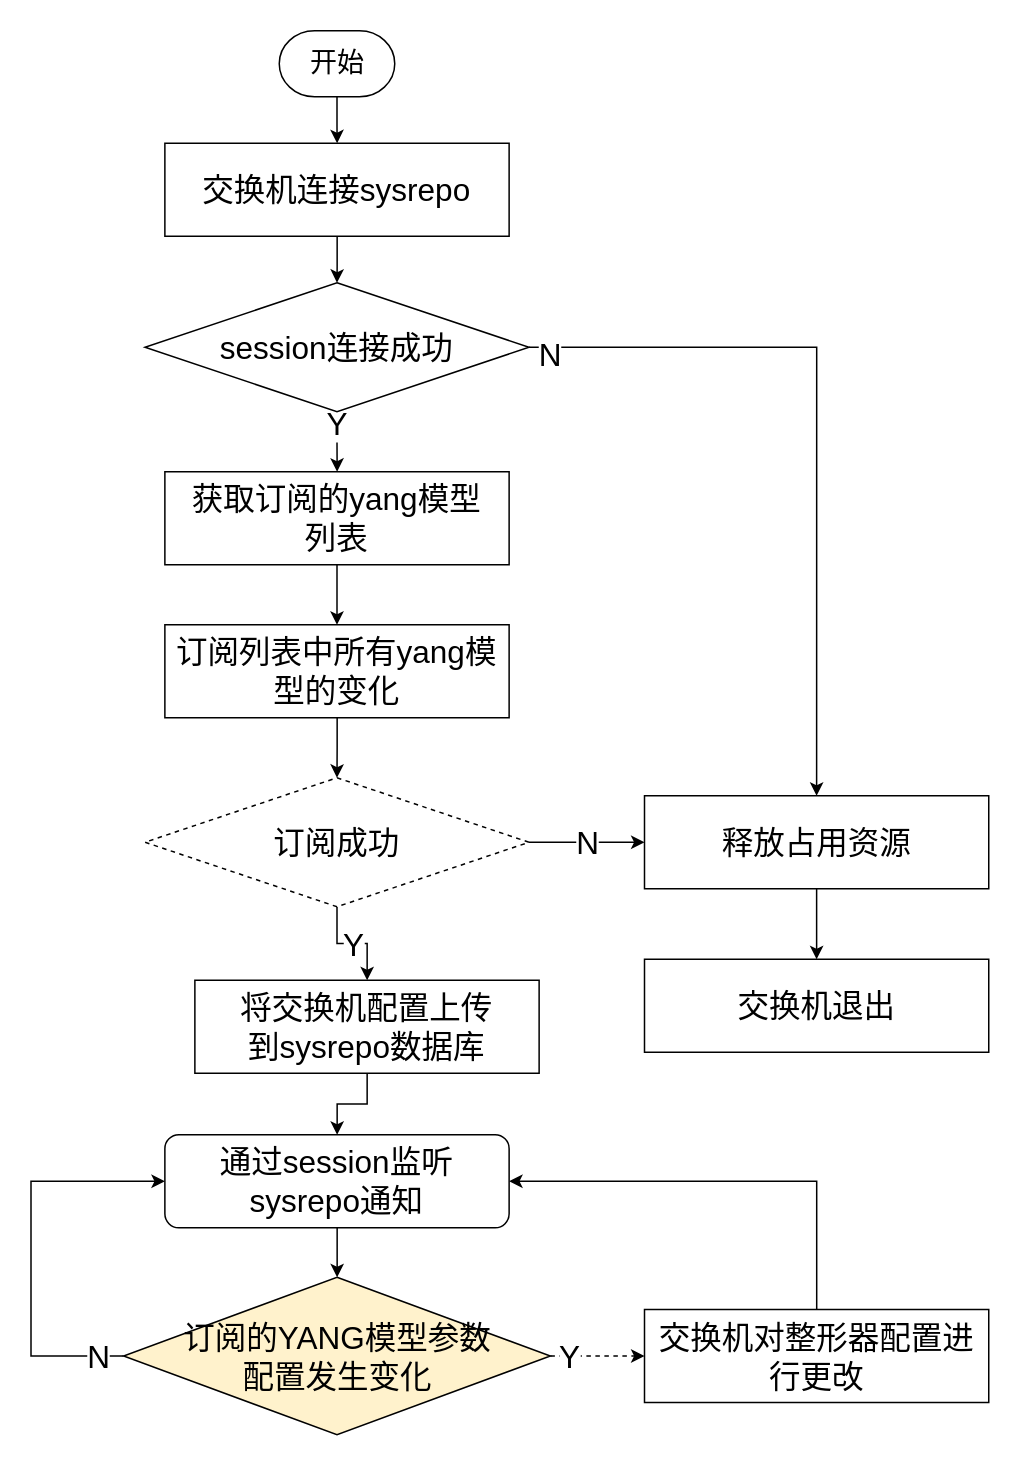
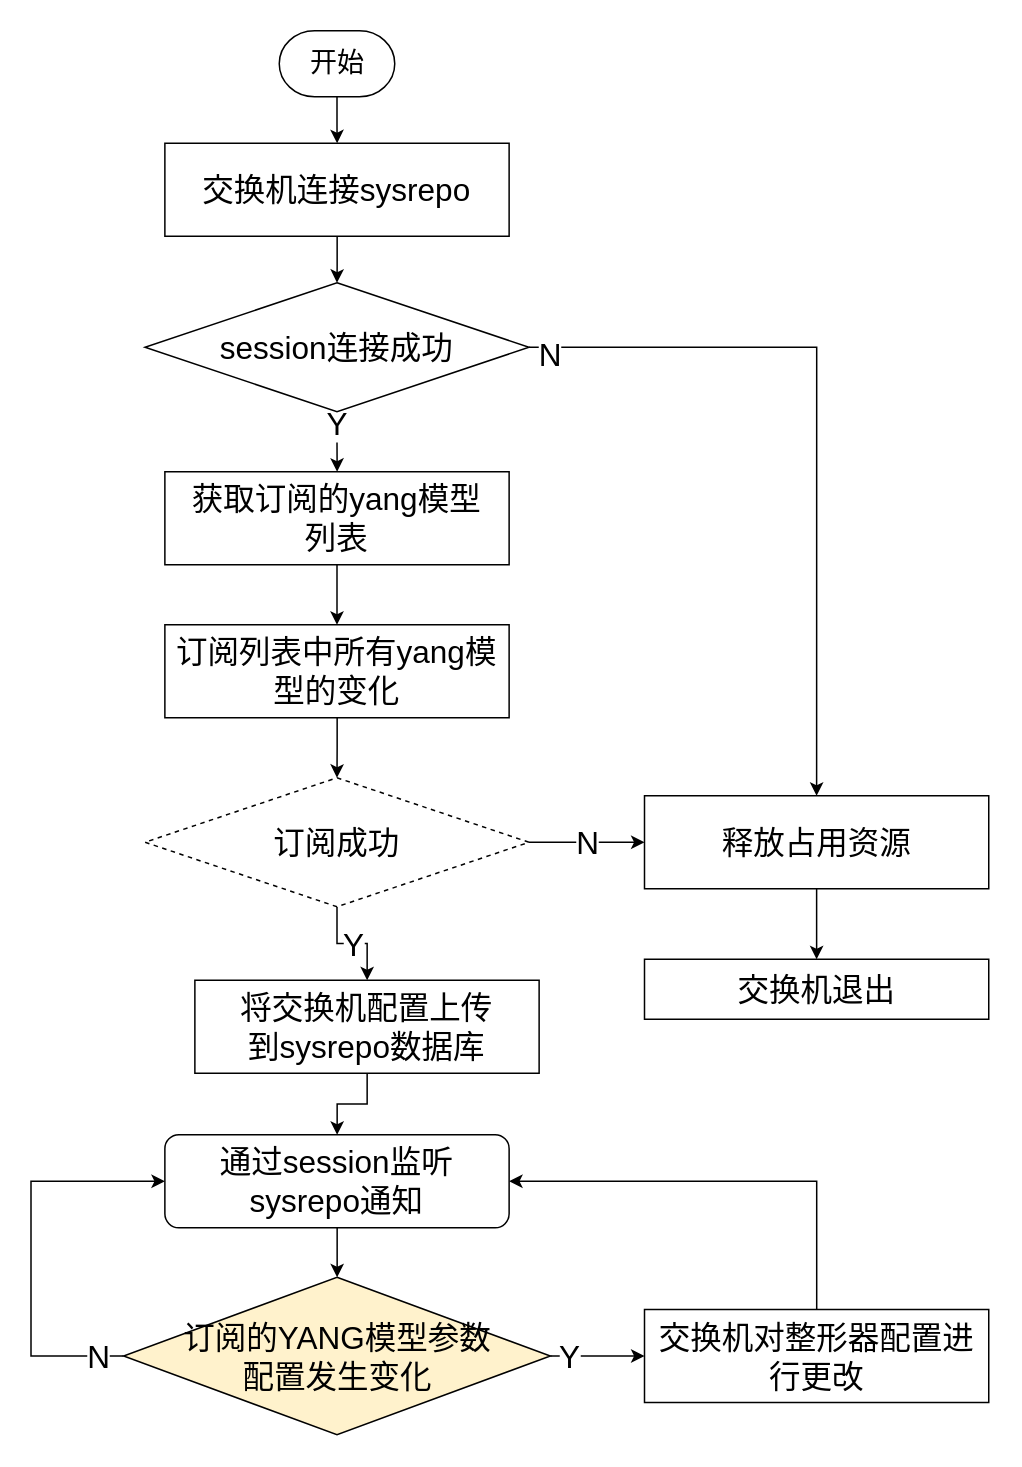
(816, 1006) -> (816, 989)
(605, 1356) -> (605, 1356)
